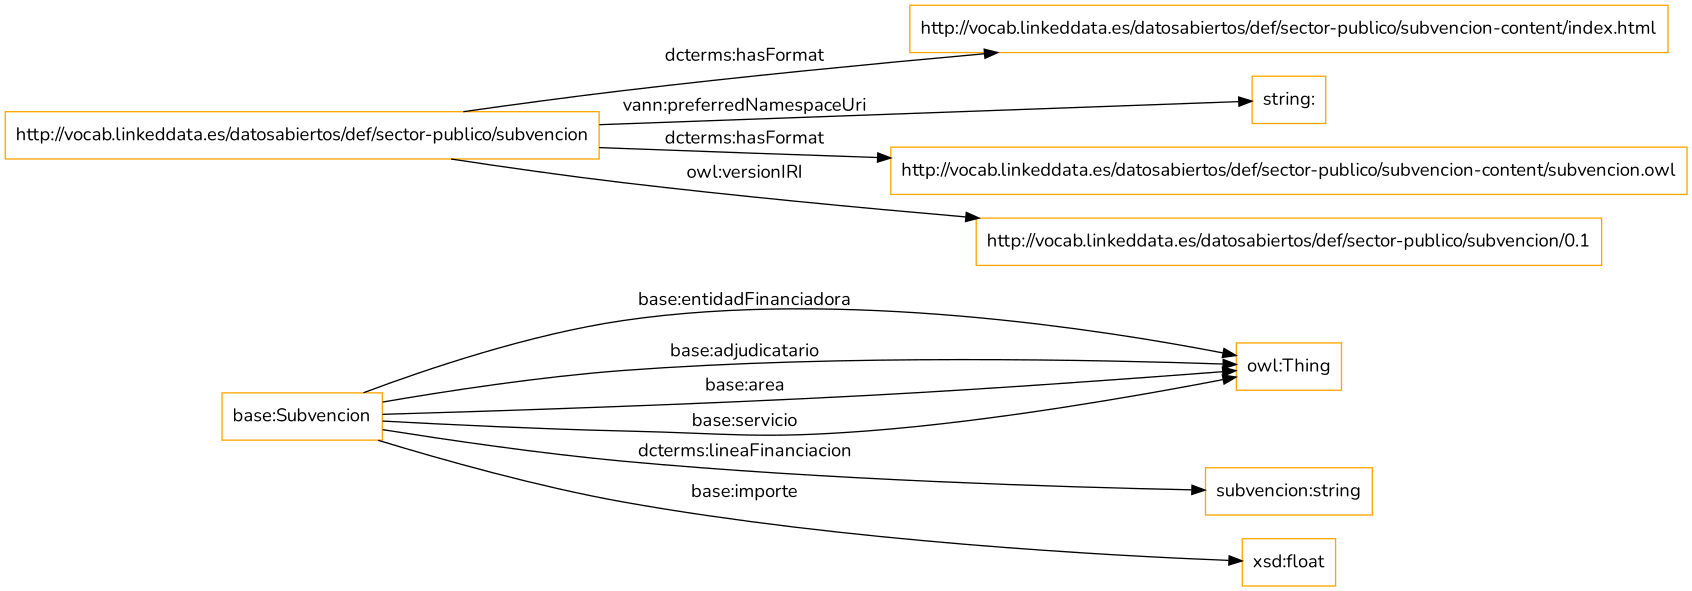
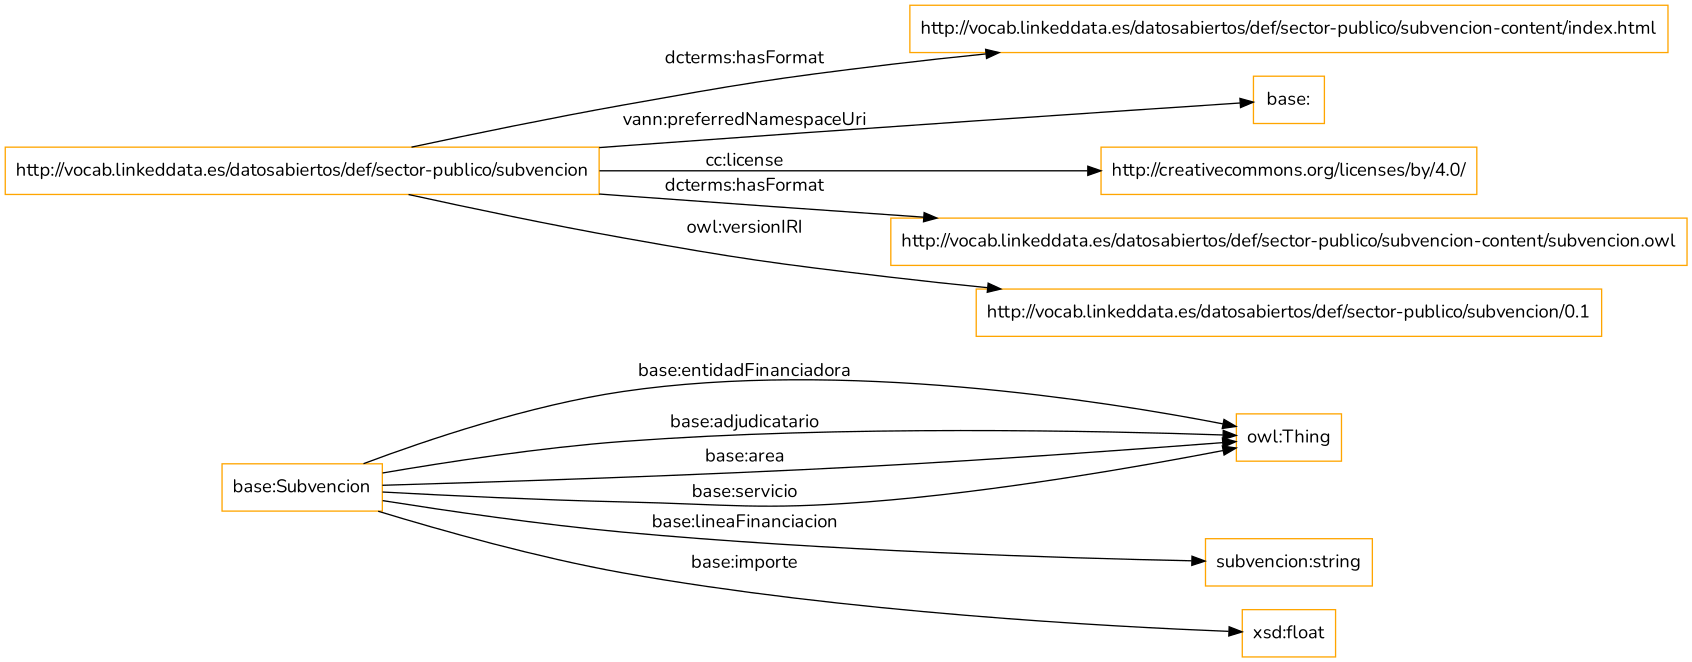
(1289, 100) -> (1289, 100)
none -> (1289, 171)
(745, 451) -> (745, 522)
